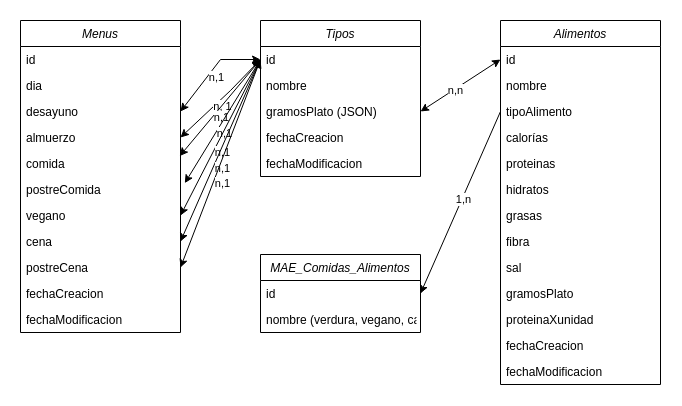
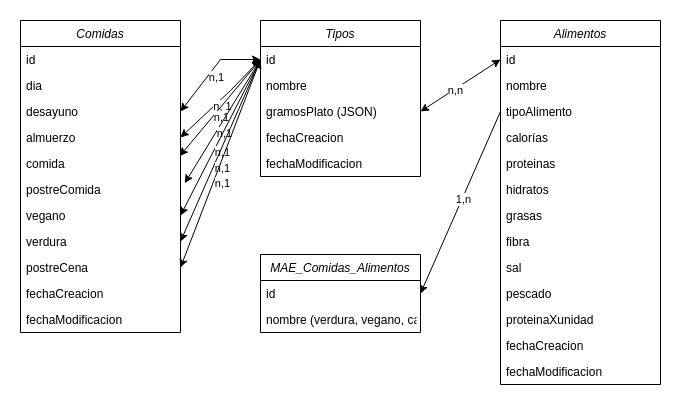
(100, 34) -> (100, 34)
(39, 242) -> (50, 242)
(541, 294) -> (530, 294)
